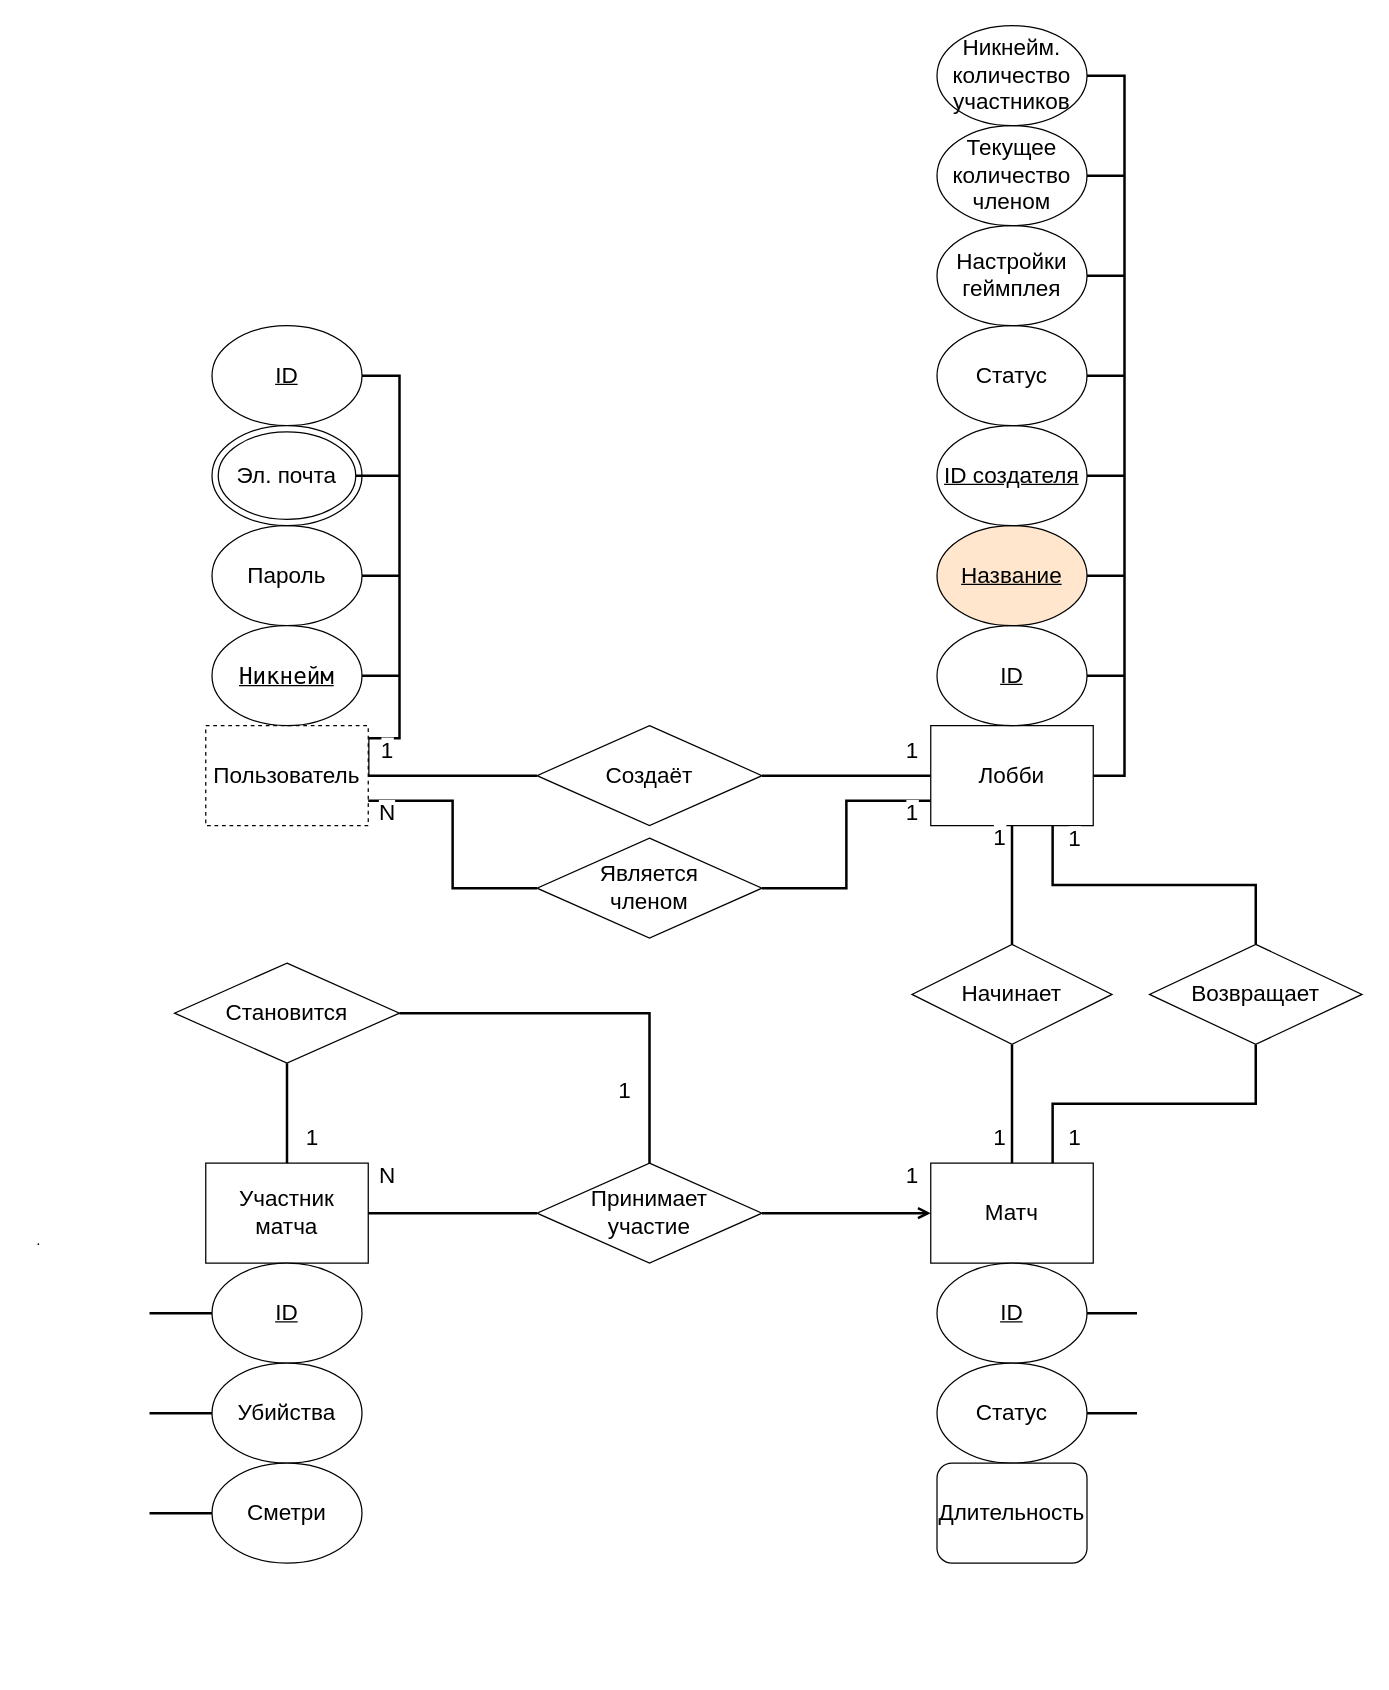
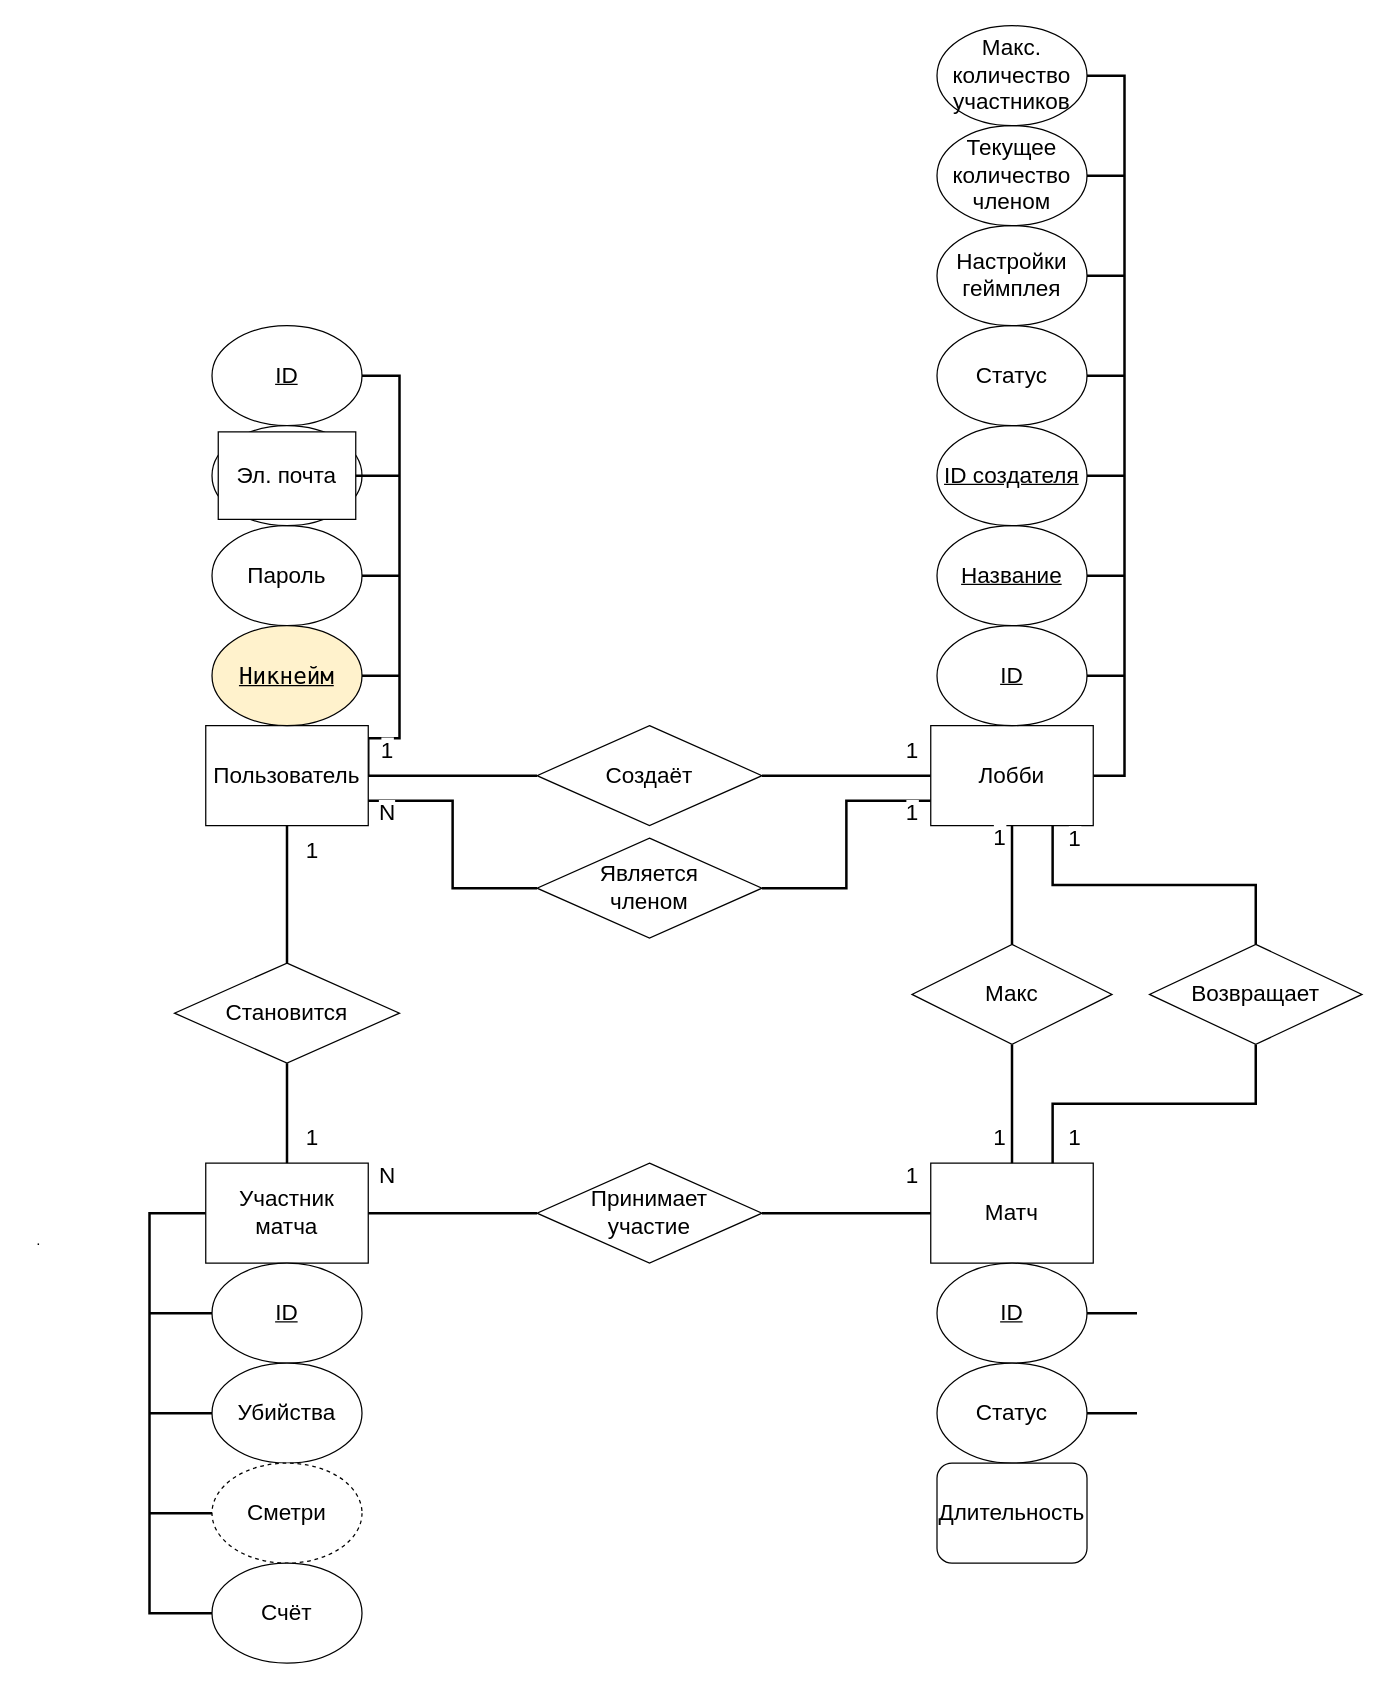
(1012, 76) -> (1012, 76)
(287, 476) -> (287, 476)
(1012, 576) -> (1012, 576)
(287, 676) -> (287, 676)
(287, 776) -> (287, 776)
(1012, 994) -> (1012, 994)
(599, 1013) -> (287, 895)
(921, 1213) -> (924, 1213)
none -> (149, 1416)
(287, 1513) -> (287, 1513)
none -> (287, 1613)
